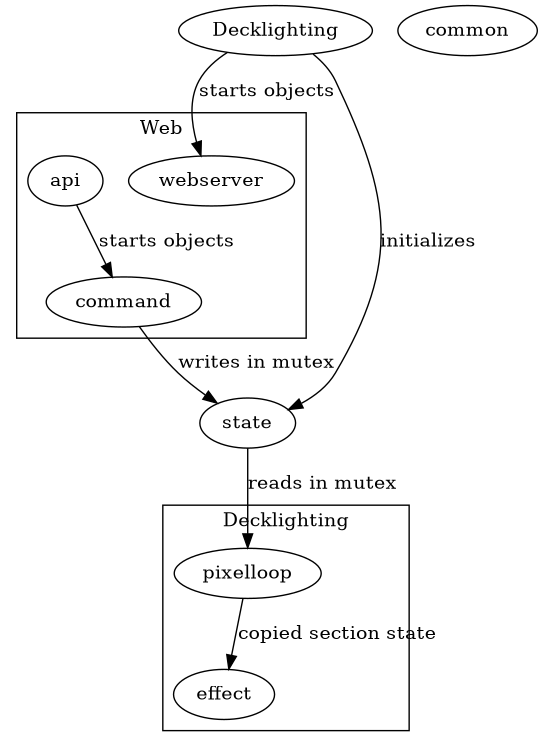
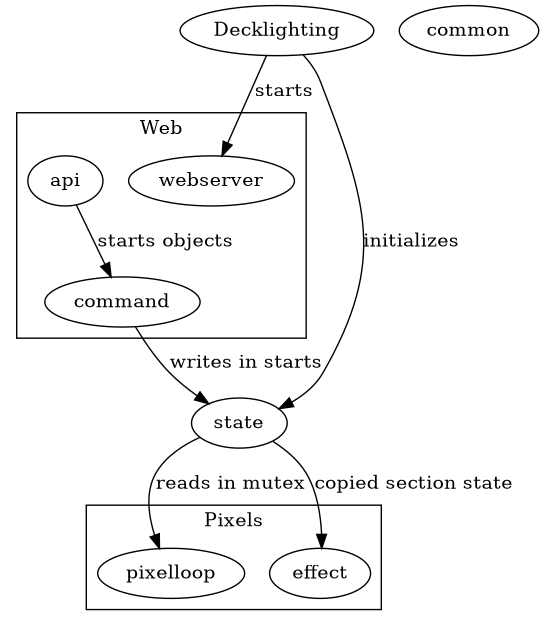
(267, 91) -> (285, 91)
(257, 363) -> (246, 363)
(286, 521) -> (234, 521)
(237, 627) -> (310, 481)
